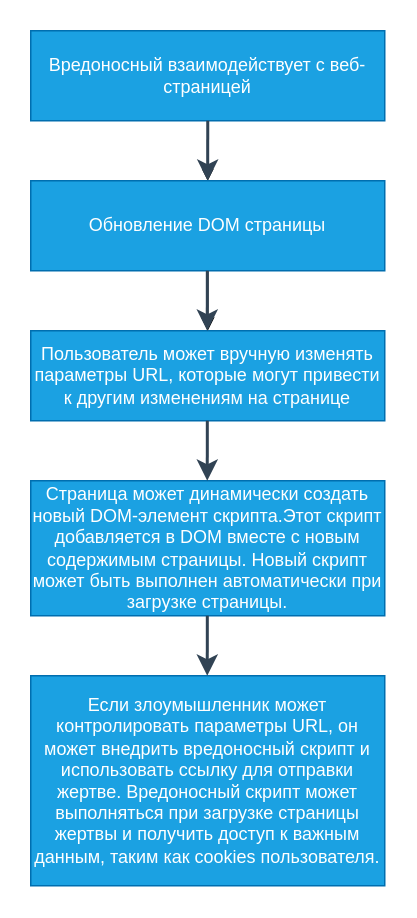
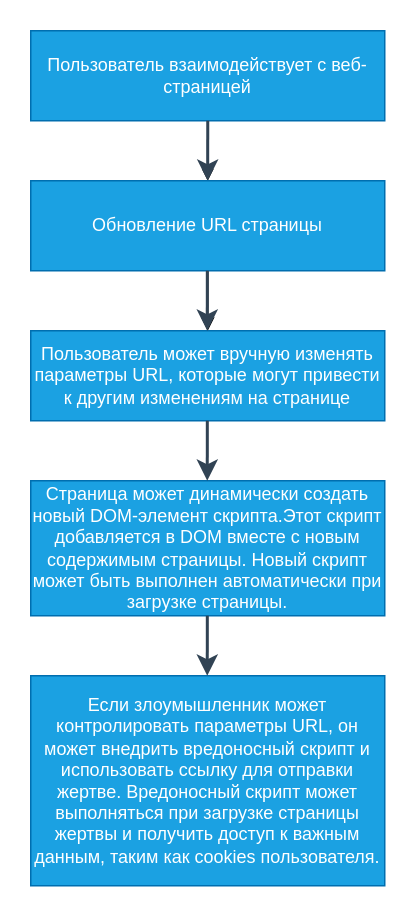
(208, 76) -> (208, 76)
(208, 226) -> (208, 226)
